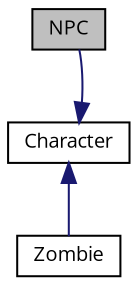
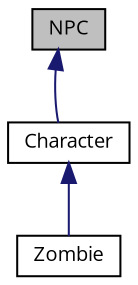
(82, 76) -> (55, 96)
